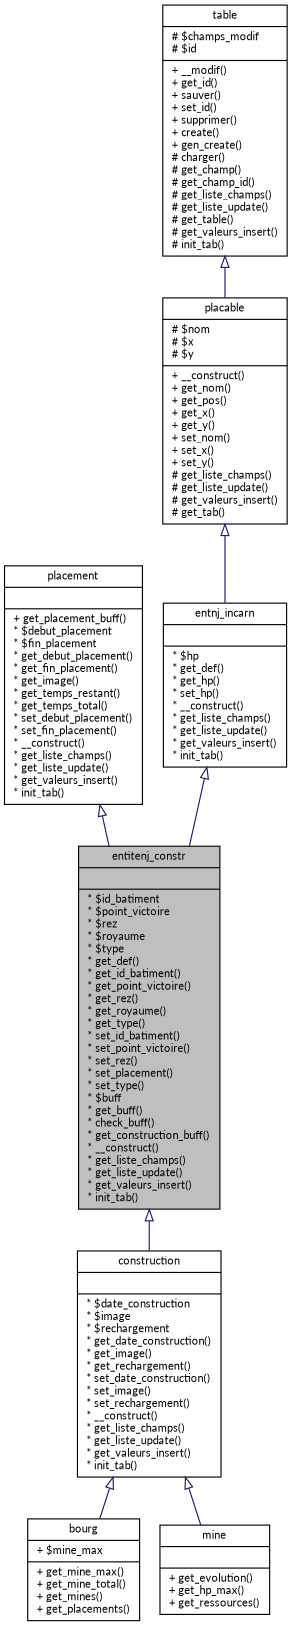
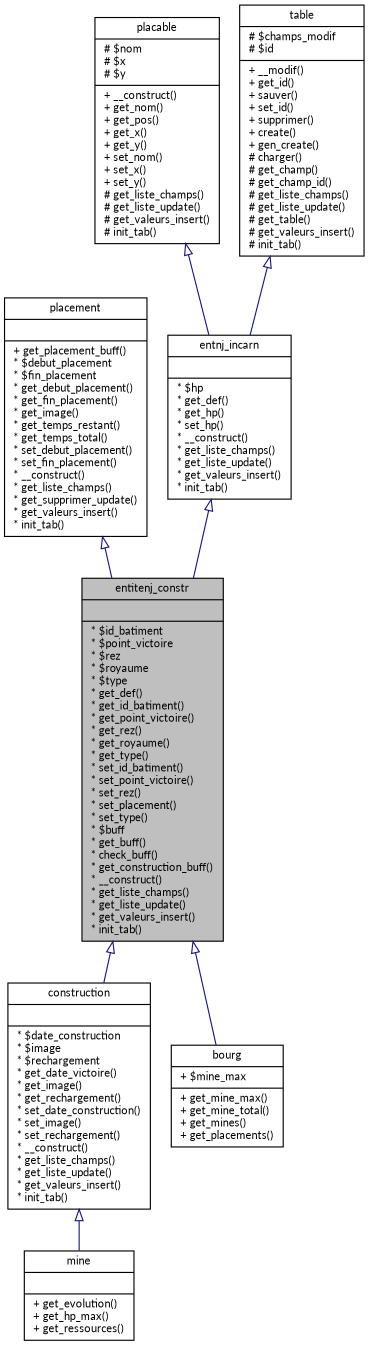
(225, 283) -> (259, 301)
(199, 513) -> (131, 232)
(62, 768) -> (76, 500)
(149, 1341) -> (67, 1073)
(105, 1503) -> (206, 999)
